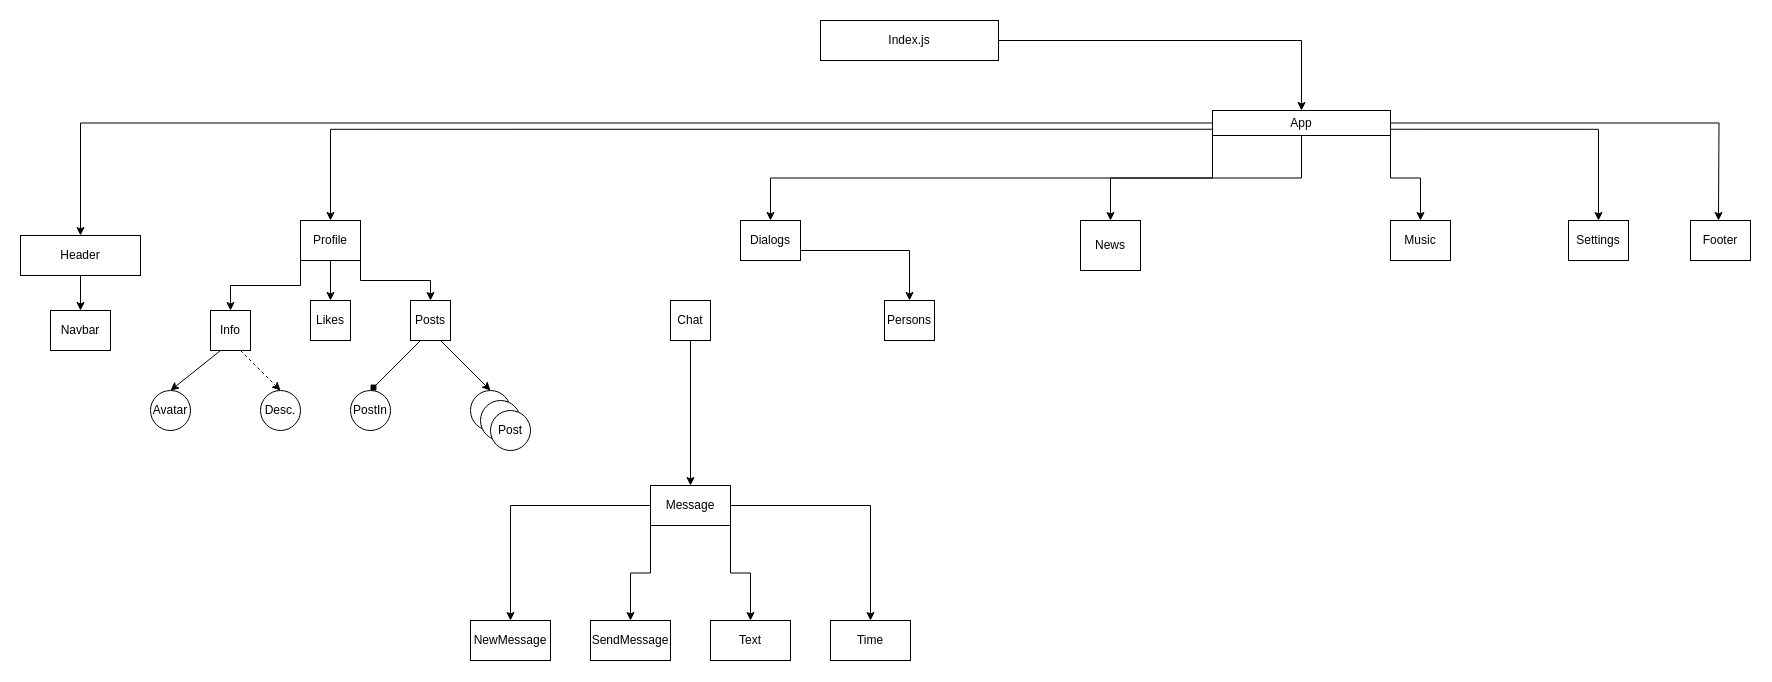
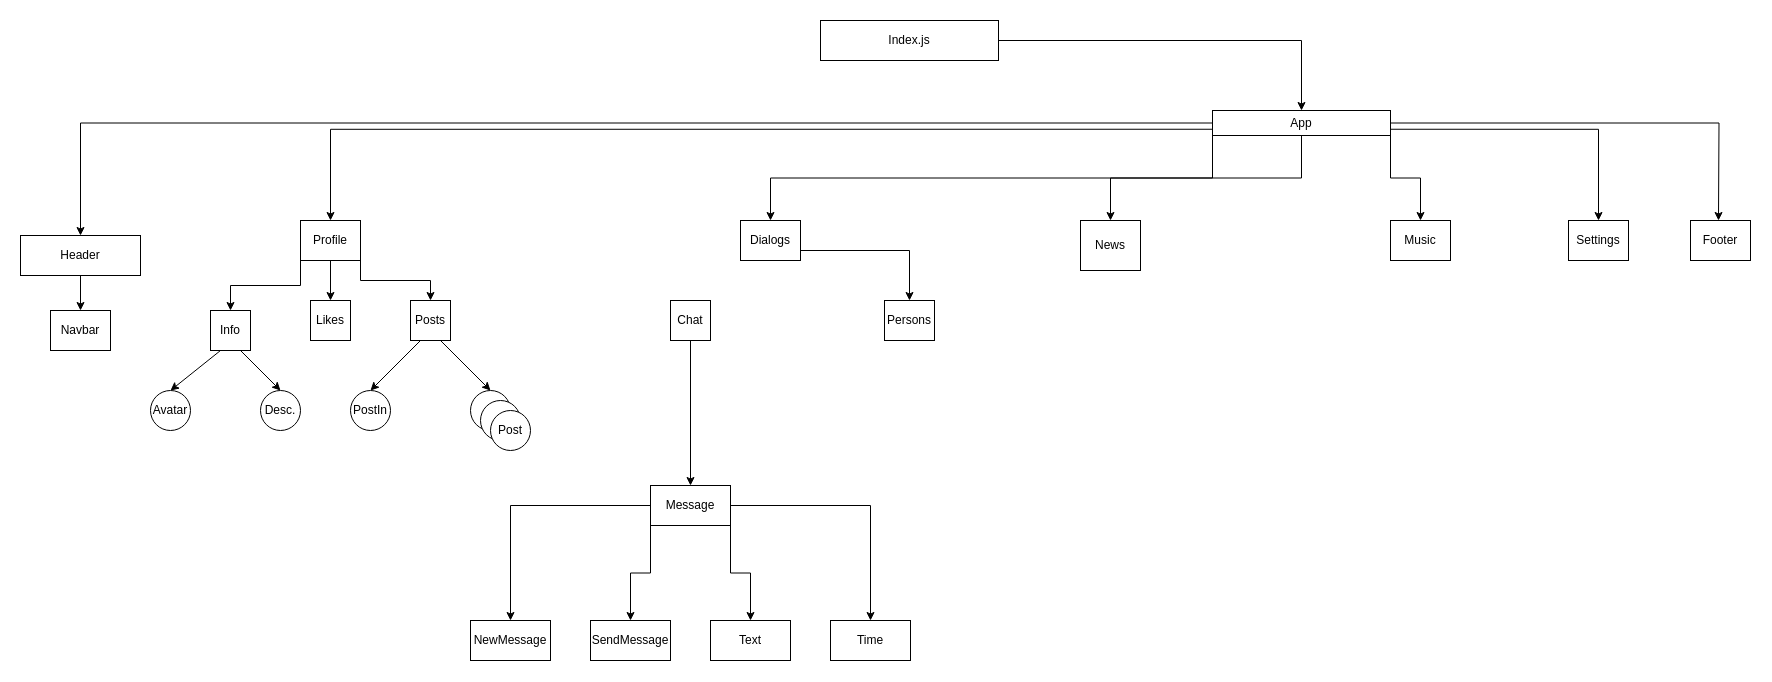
(258, 368) -> (258, 368)
(377, 384) -> (376, 385)
